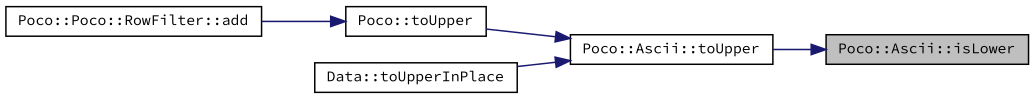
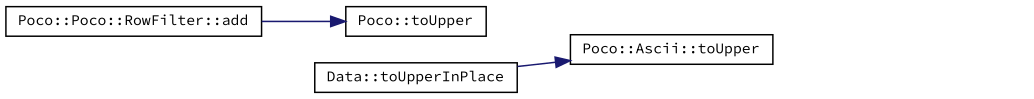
(521, 33) -> none
(927, 50) -> none
